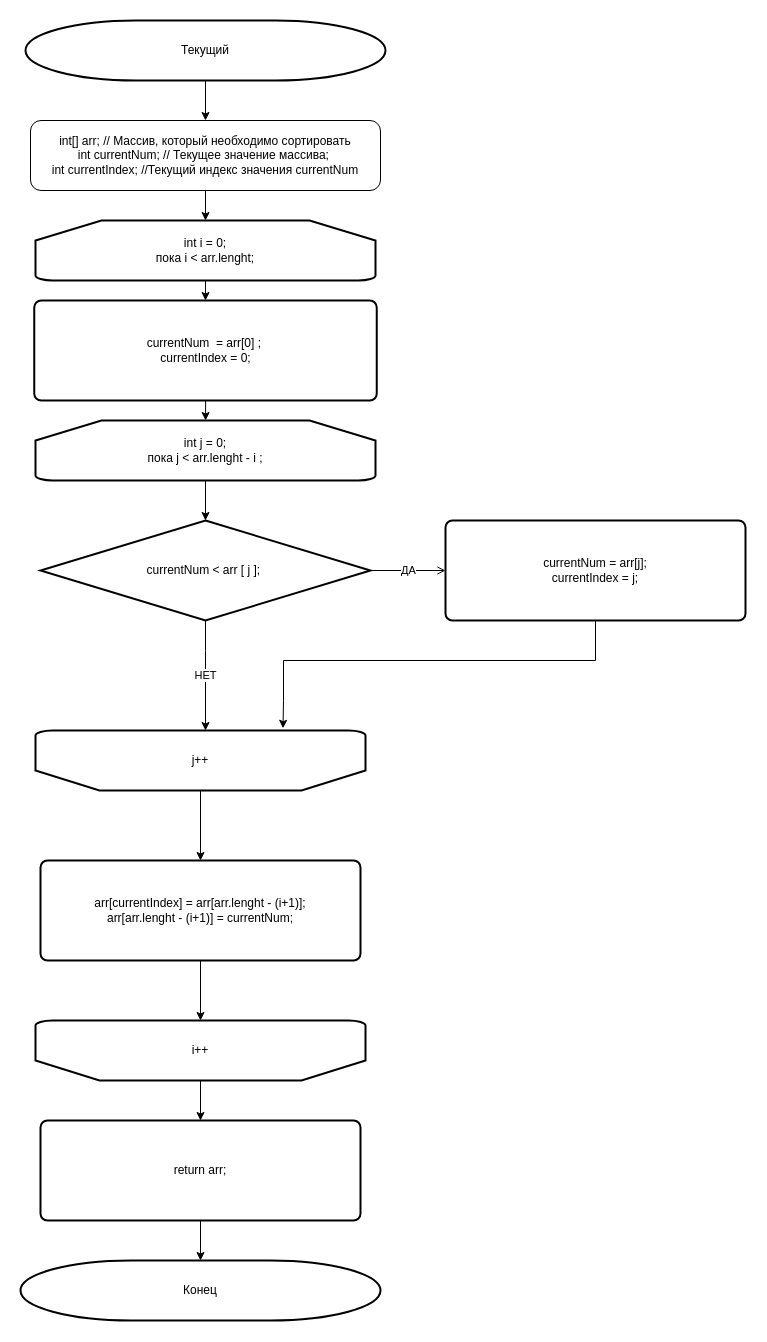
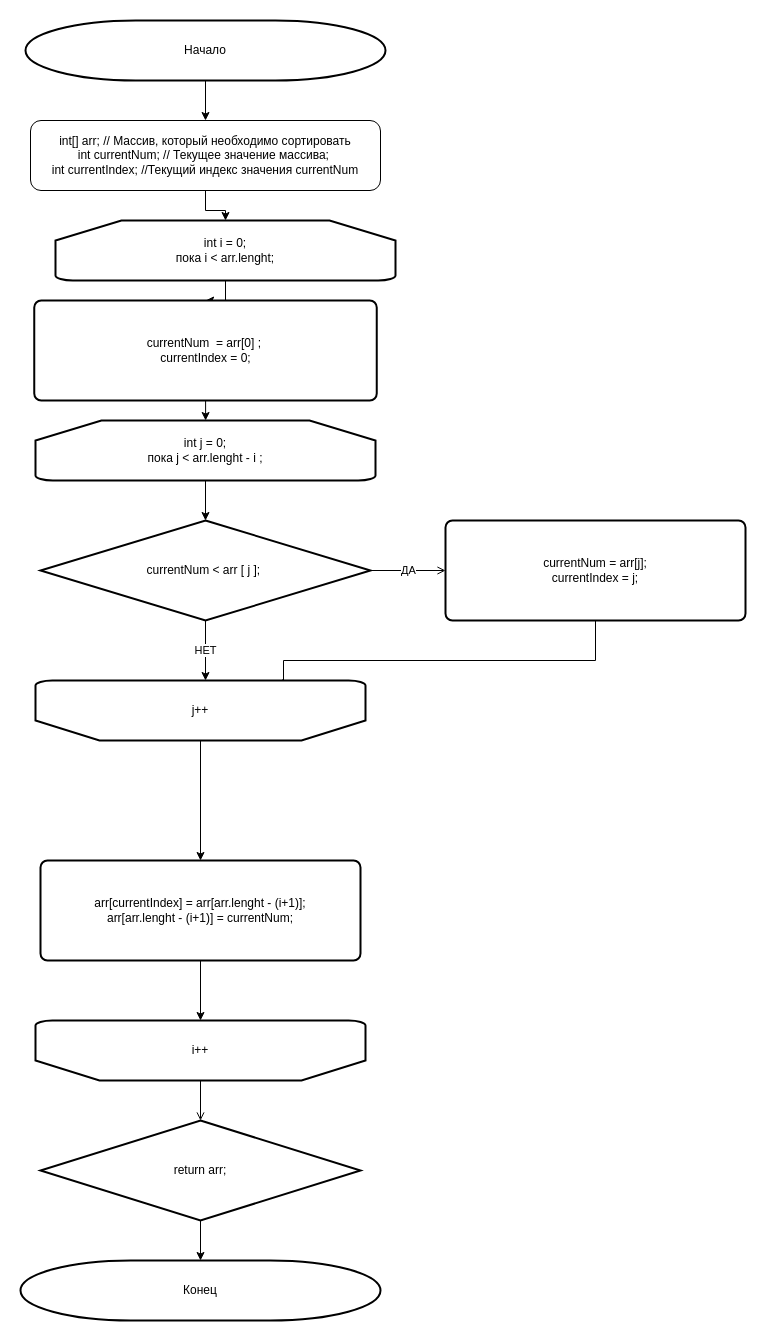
(206, 51) -> (206, 51)
(206, 251) -> (226, 251)
(201, 761) -> (201, 711)
(201, 1112) -> (201, 1114)
(201, 1171) -> (201, 1171)
